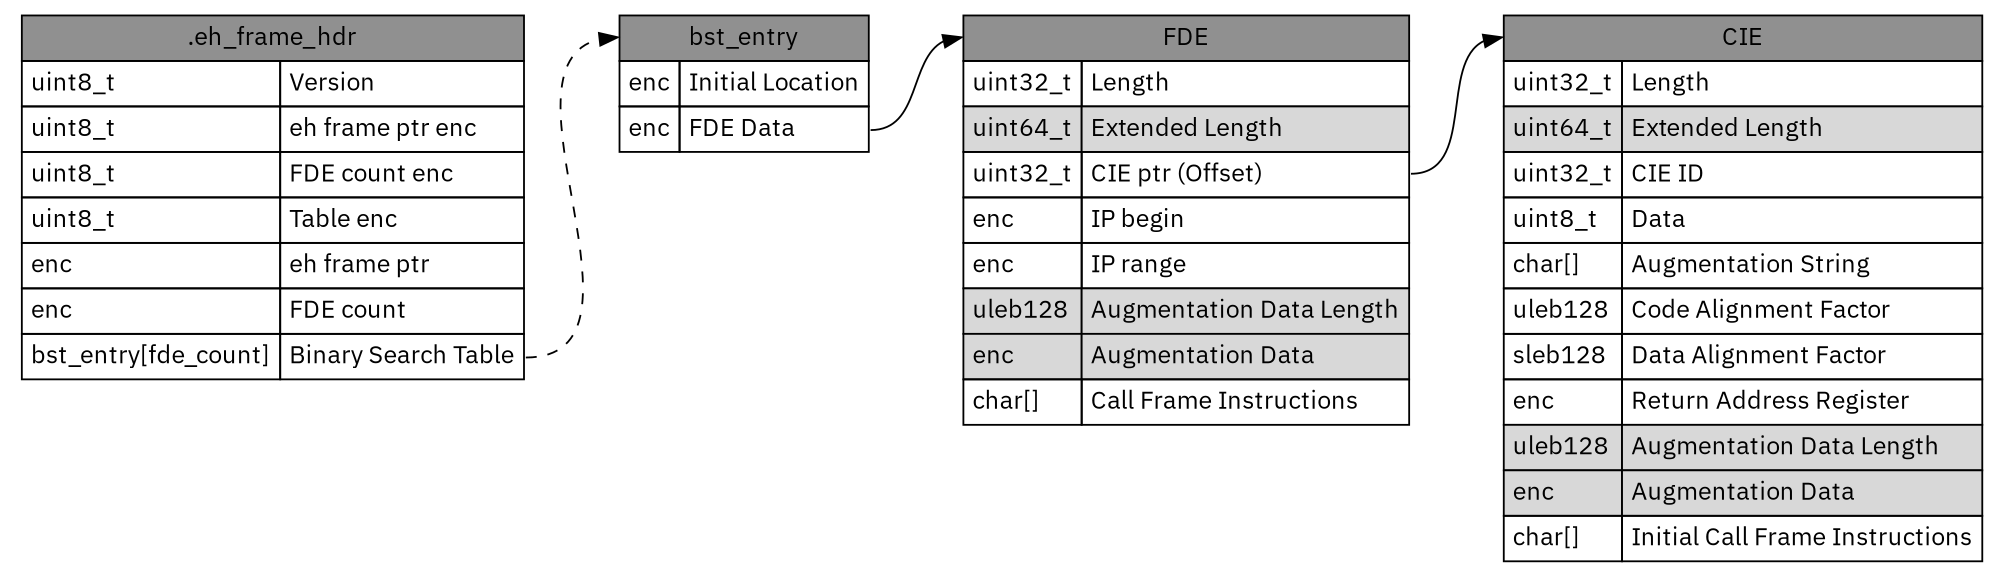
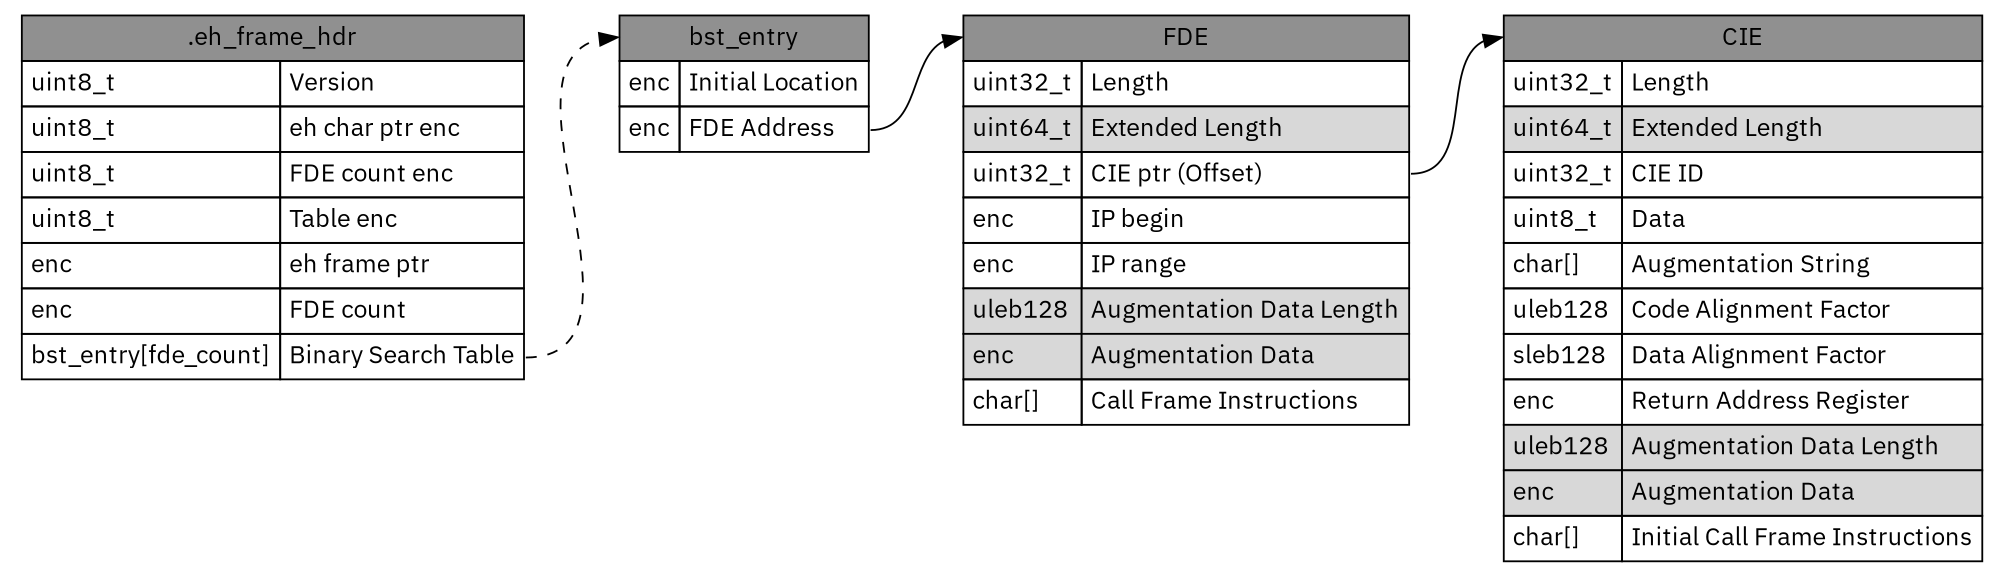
(383, 128) -> (375, 128)
(742, 128) -> (762, 128)
